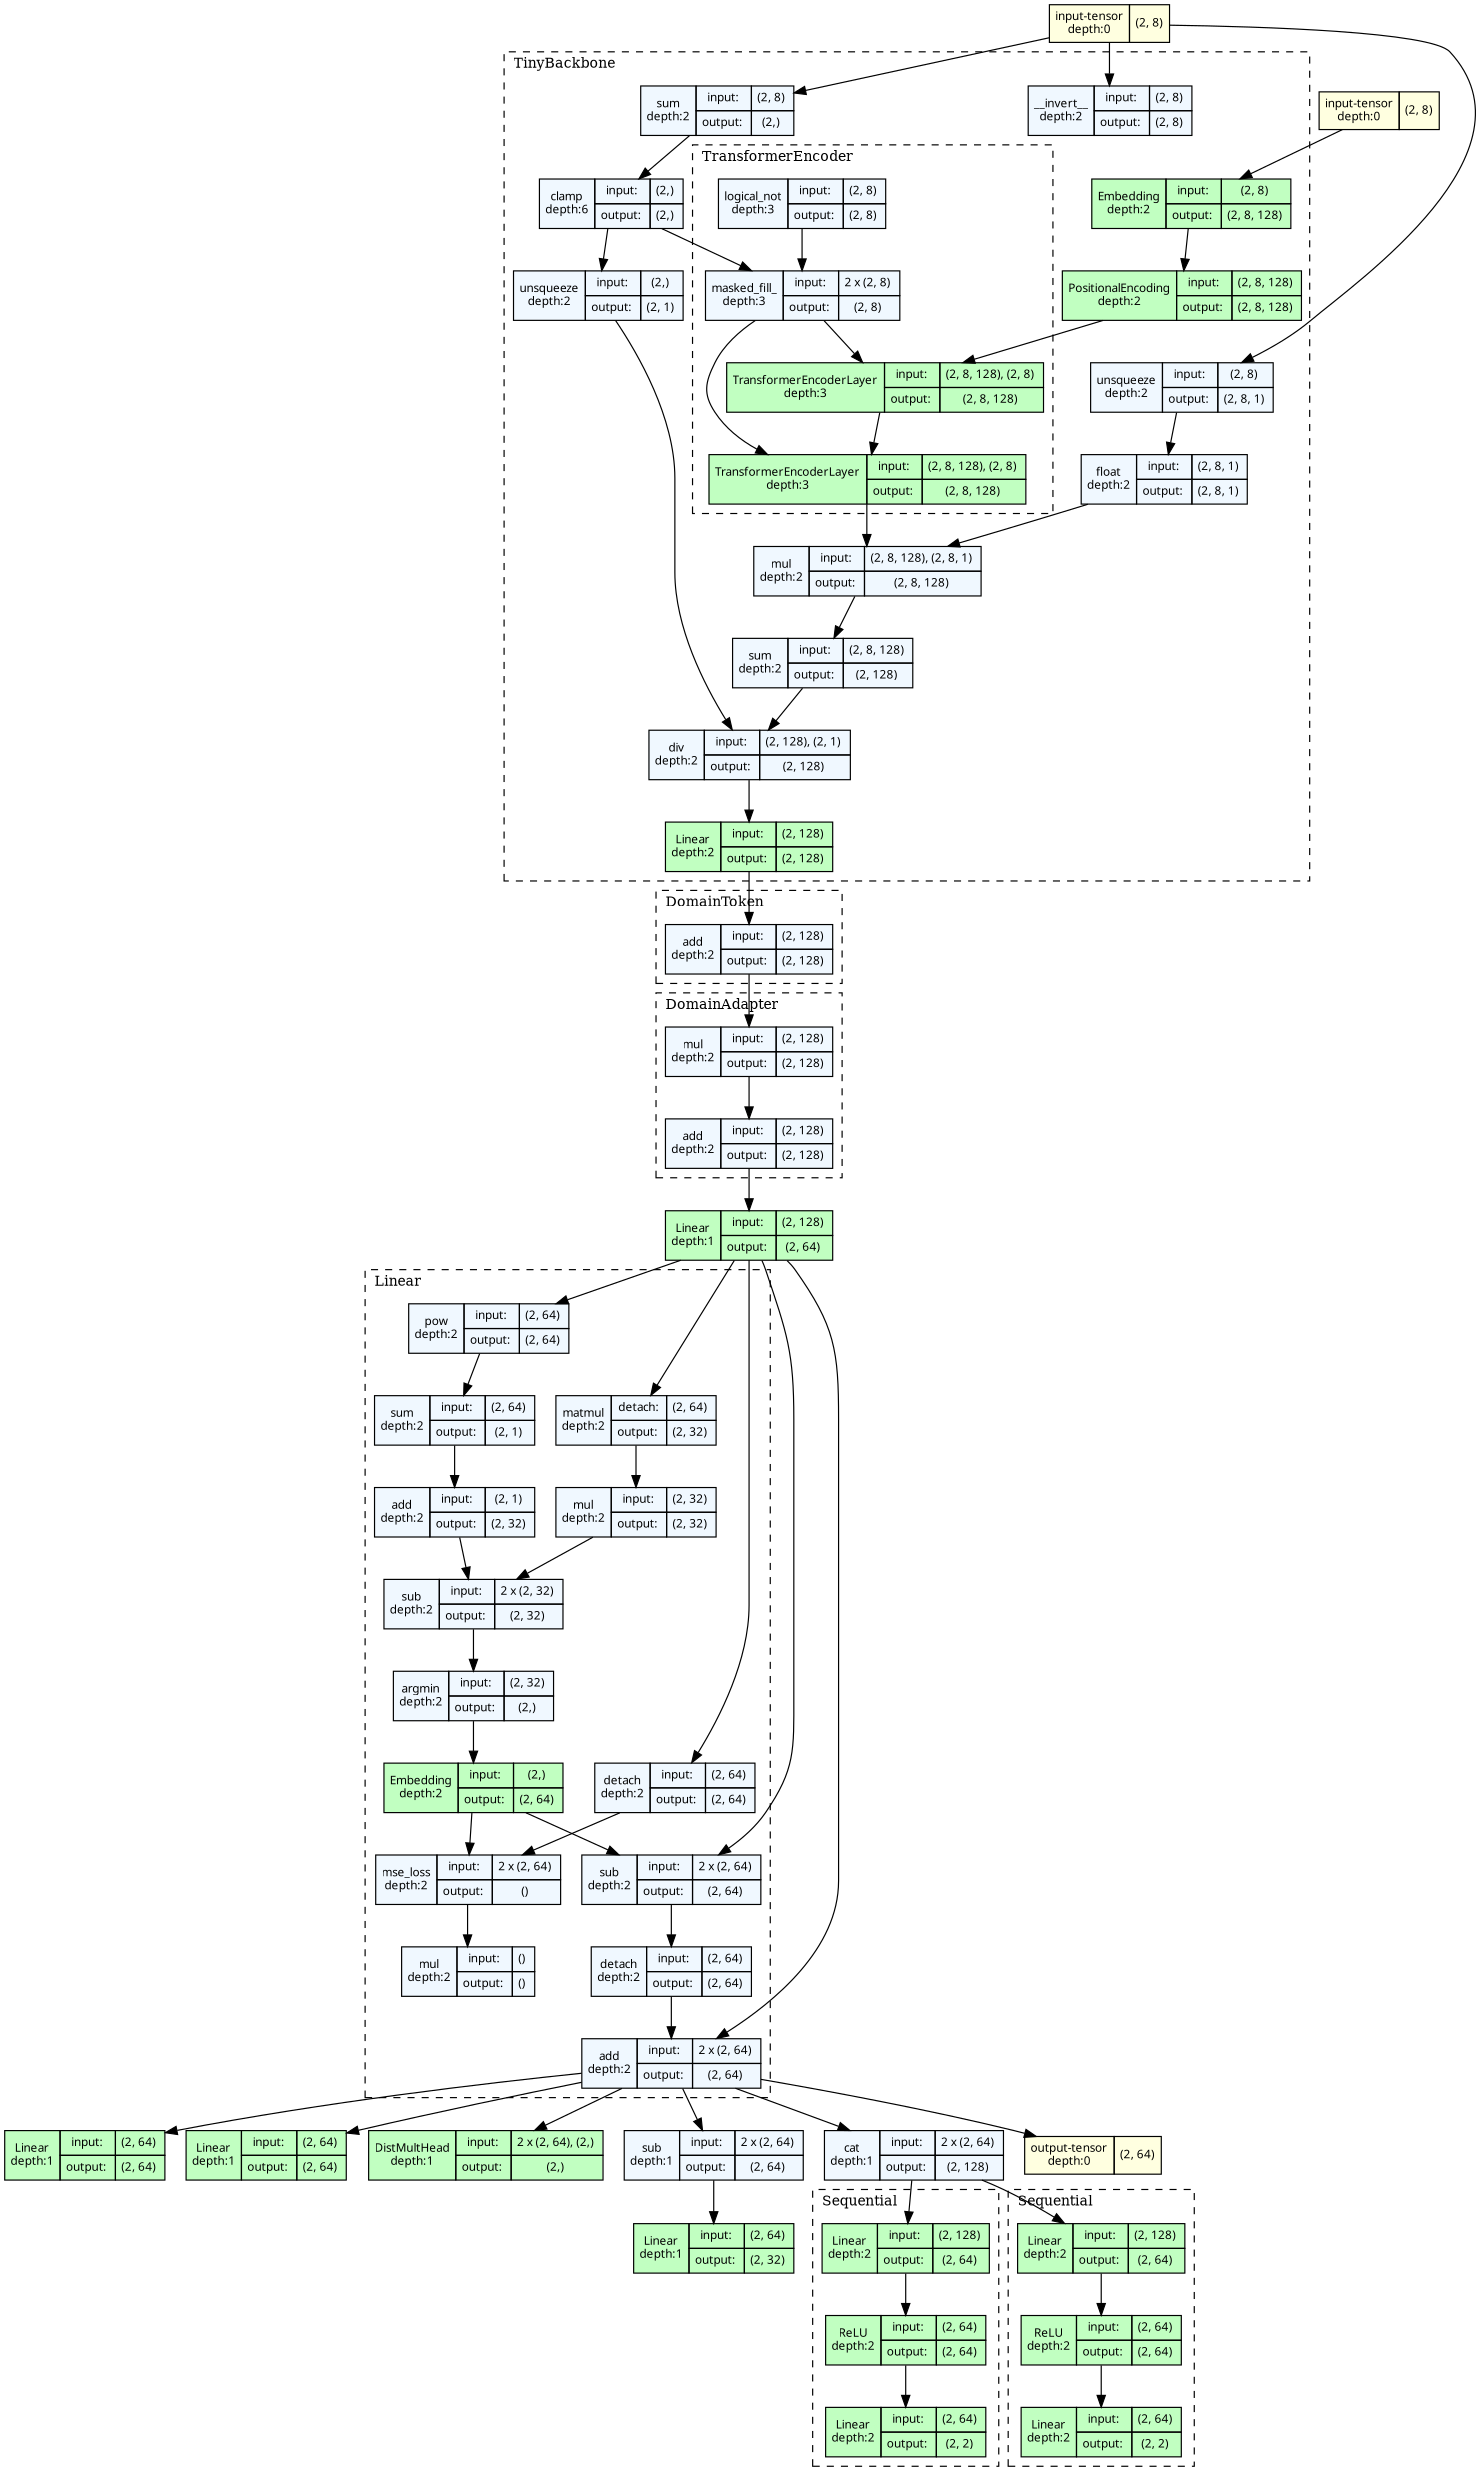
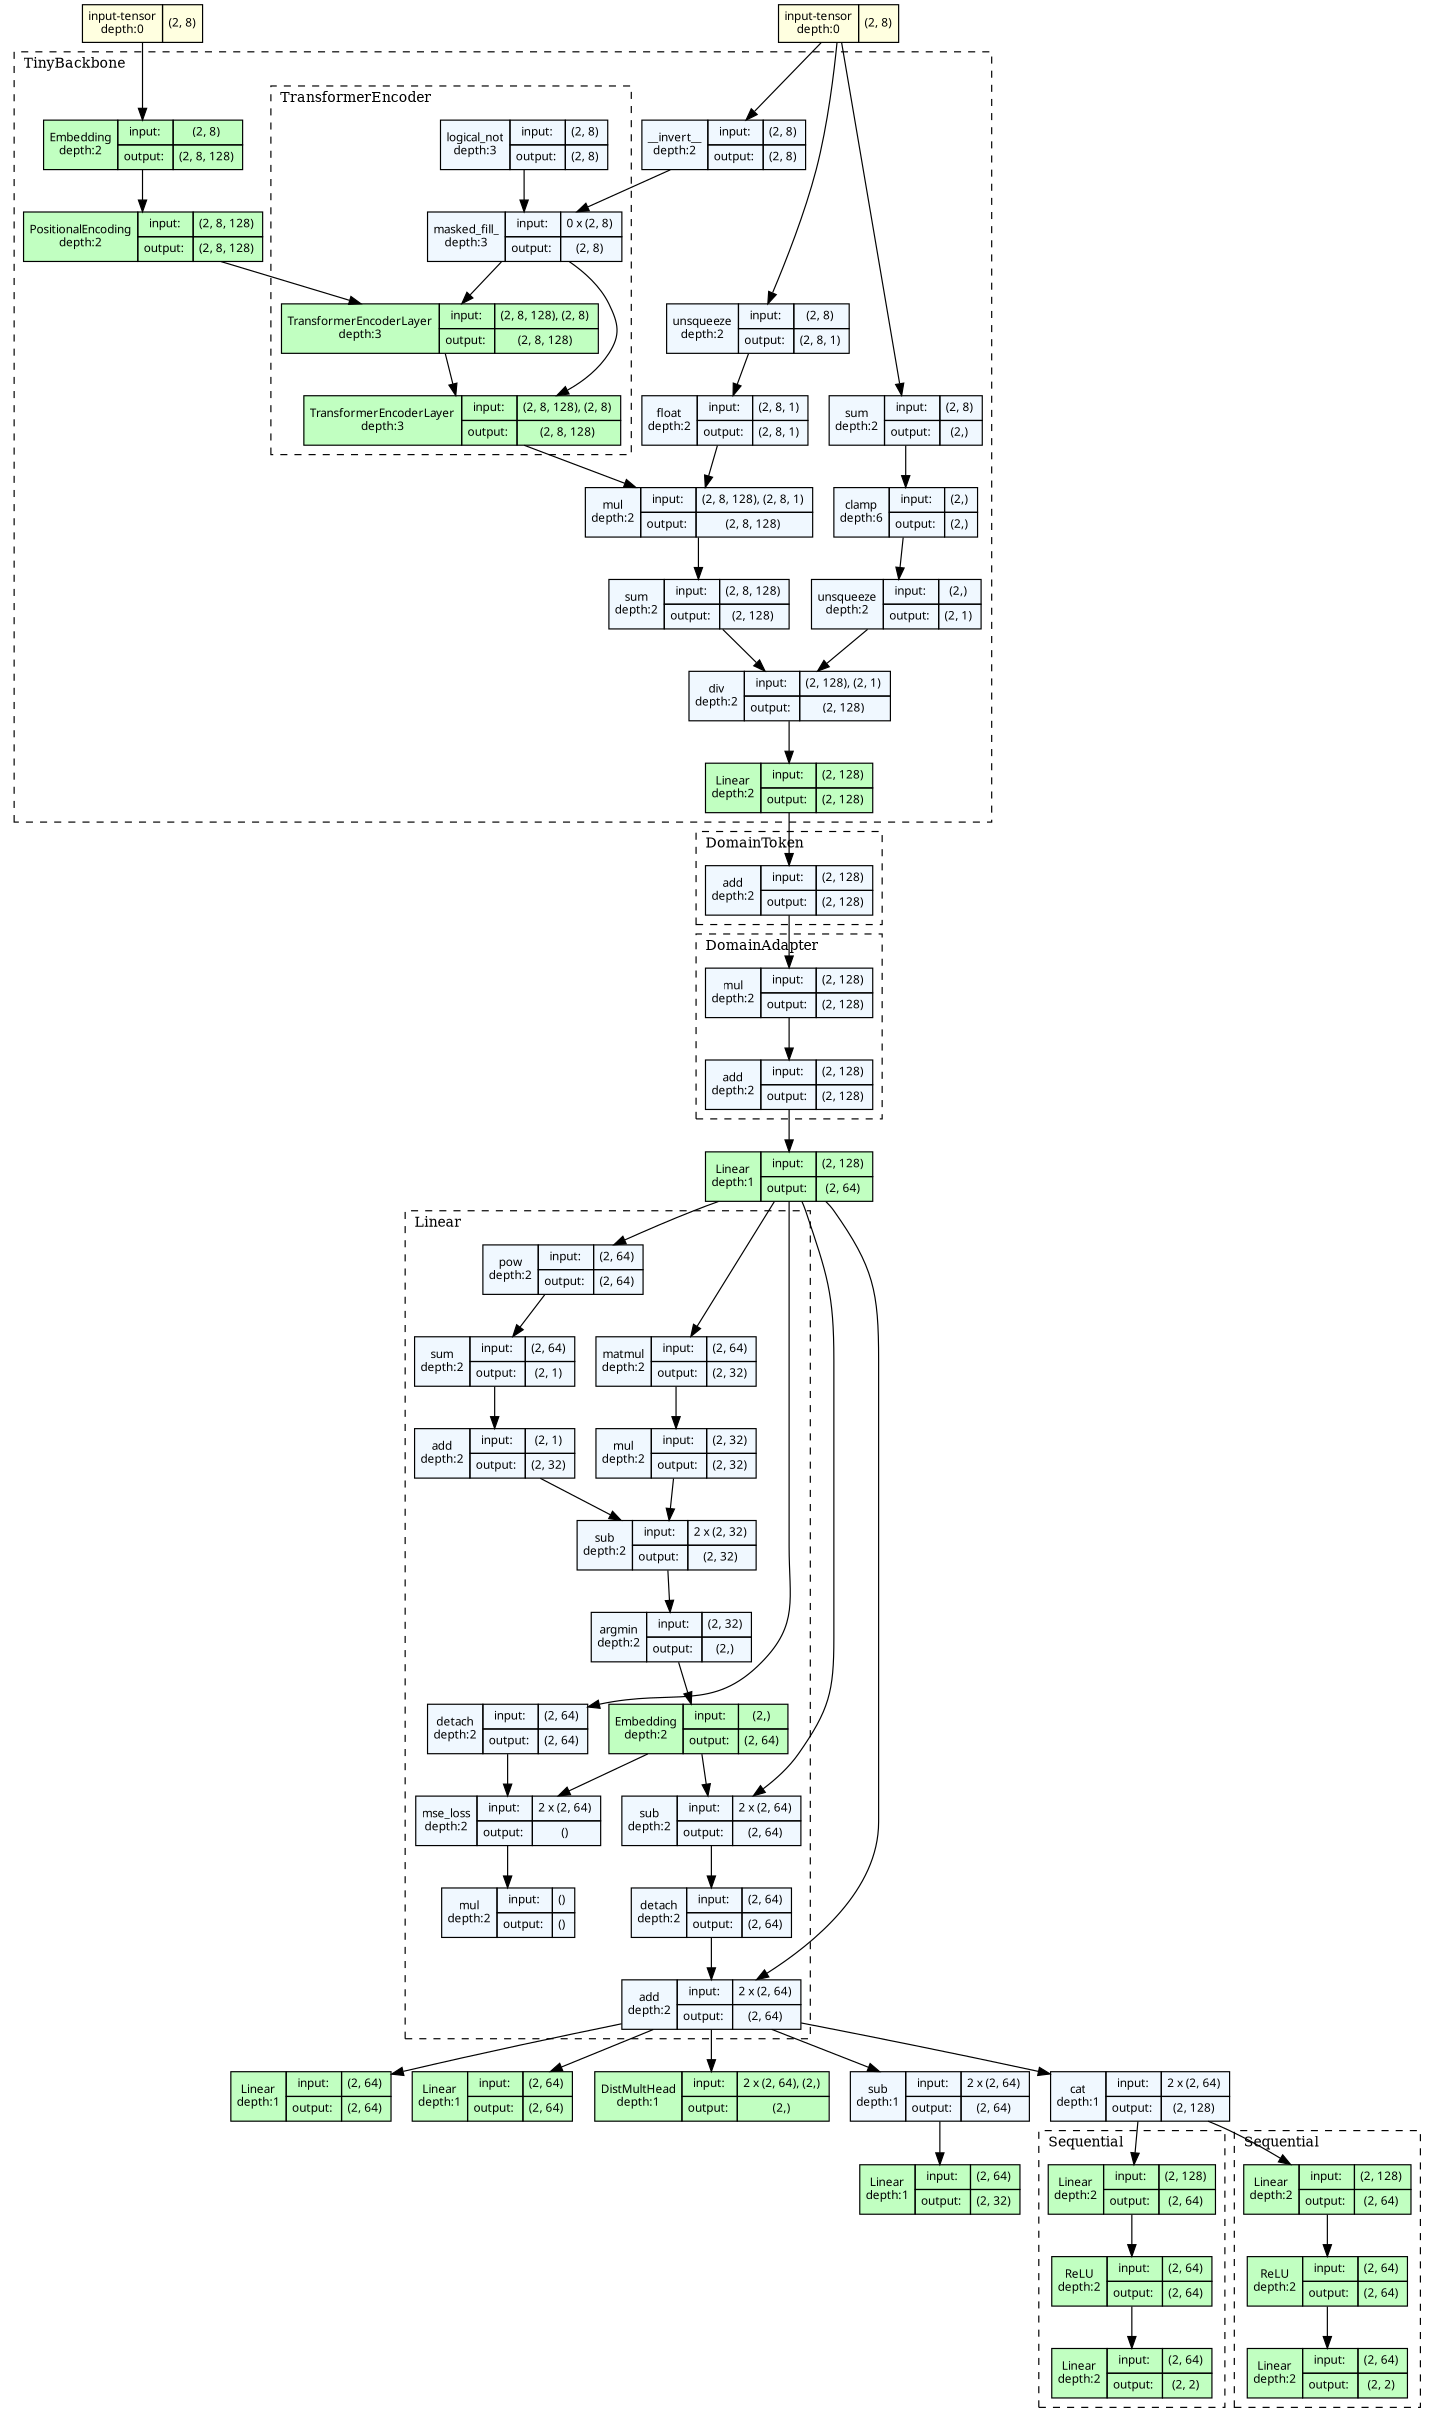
(701, 247) -> (623, 191)
(869, 283) -> (591, 224)
(639, 1407) -> (679, 1349)
(1093, 2155) -> none
